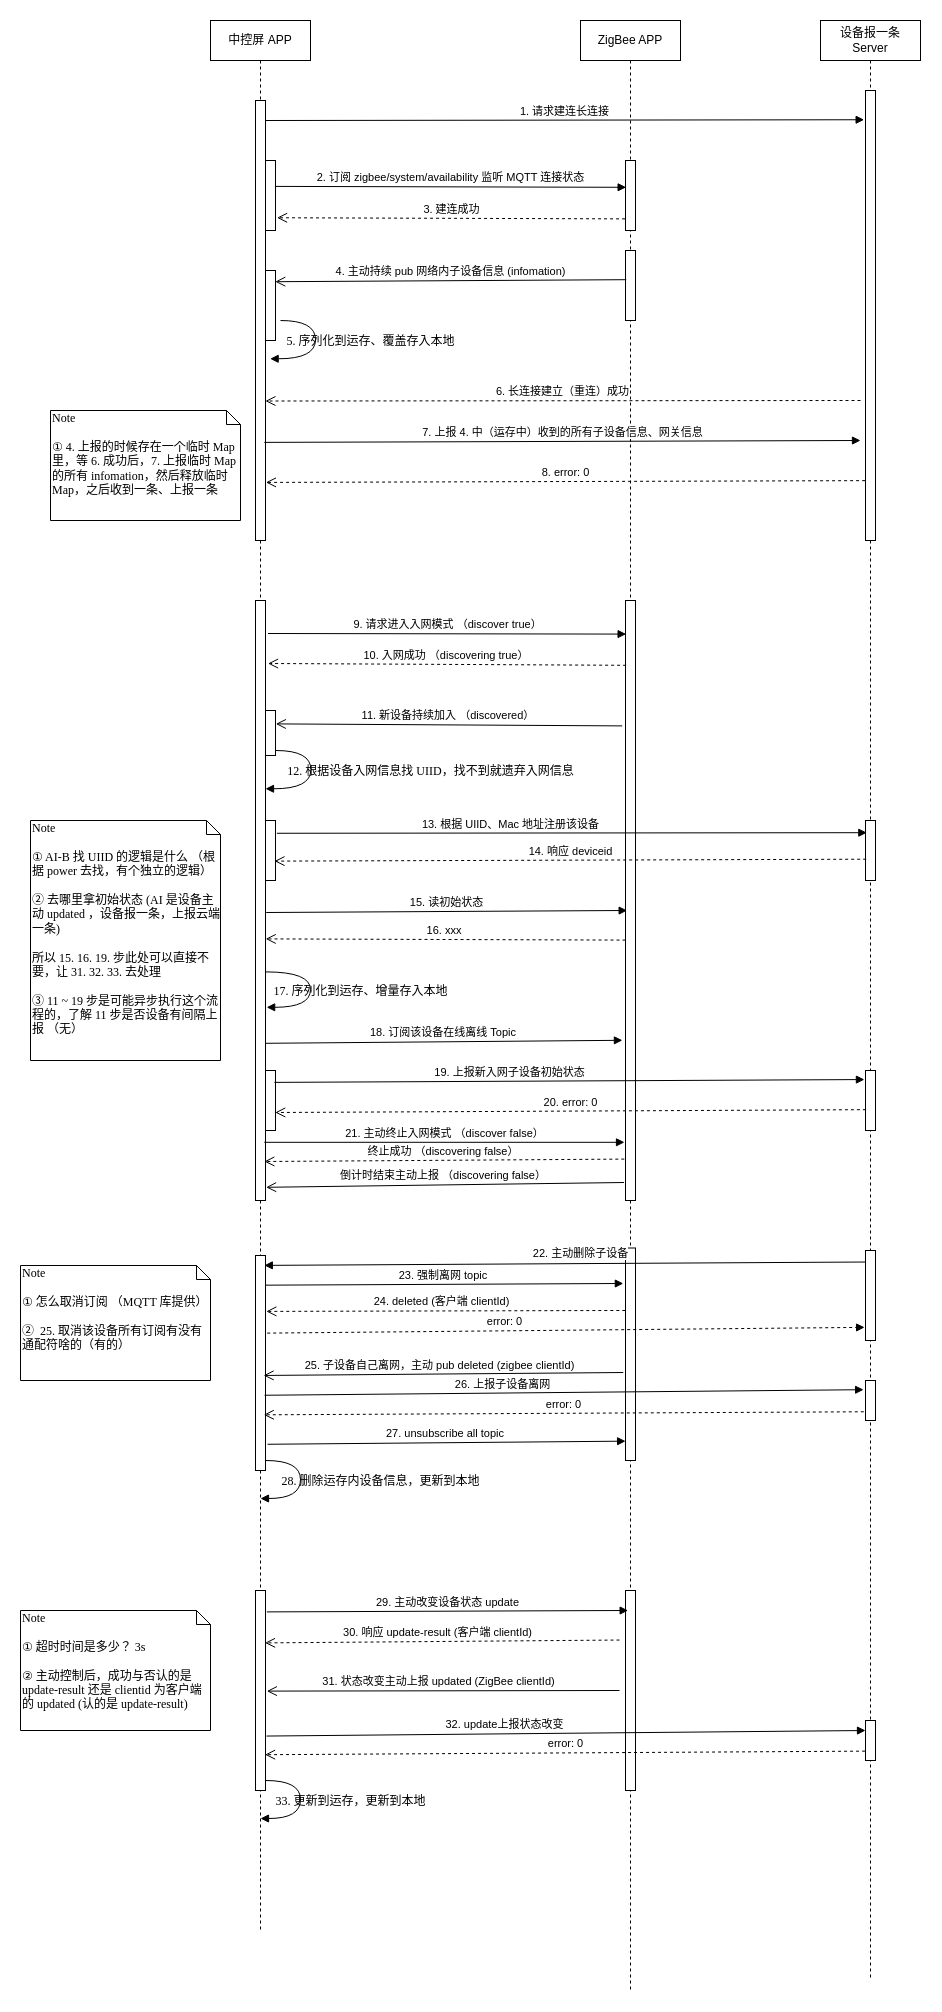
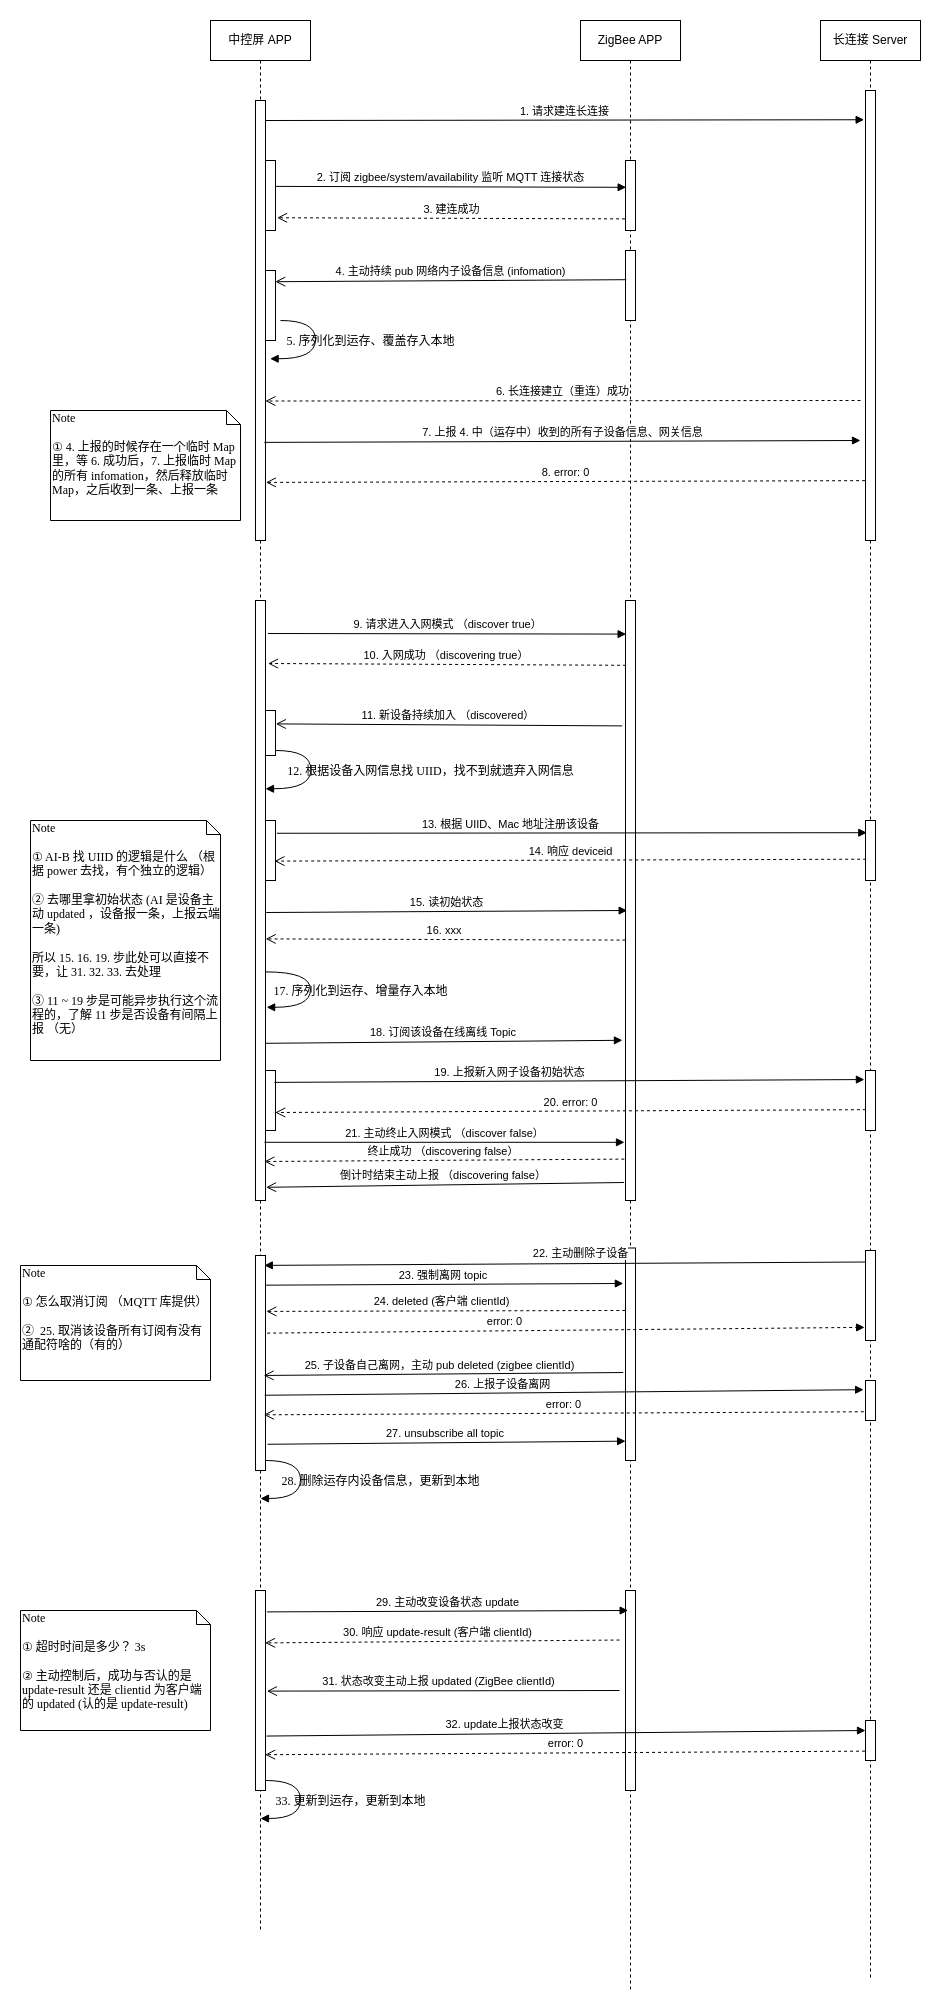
(871, 41) -> (871, 41)
